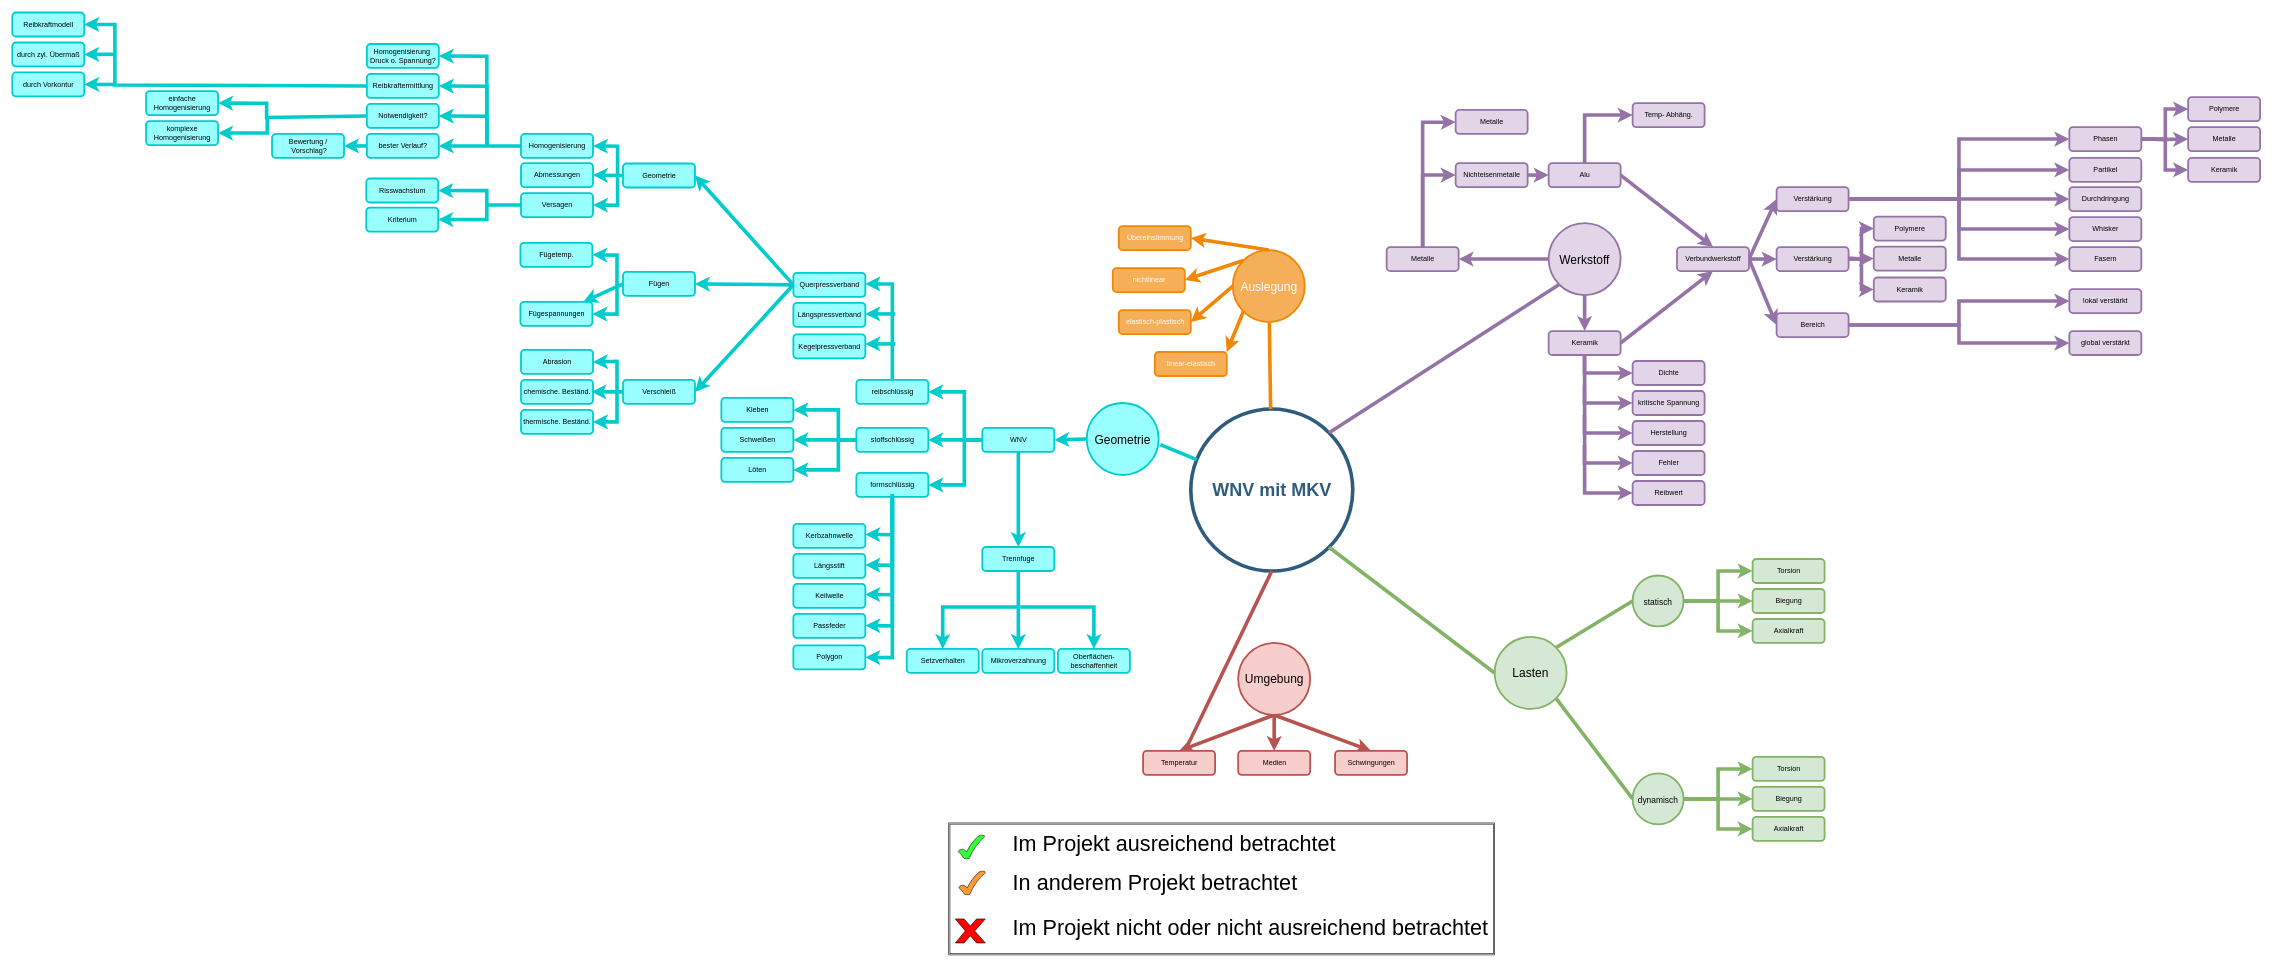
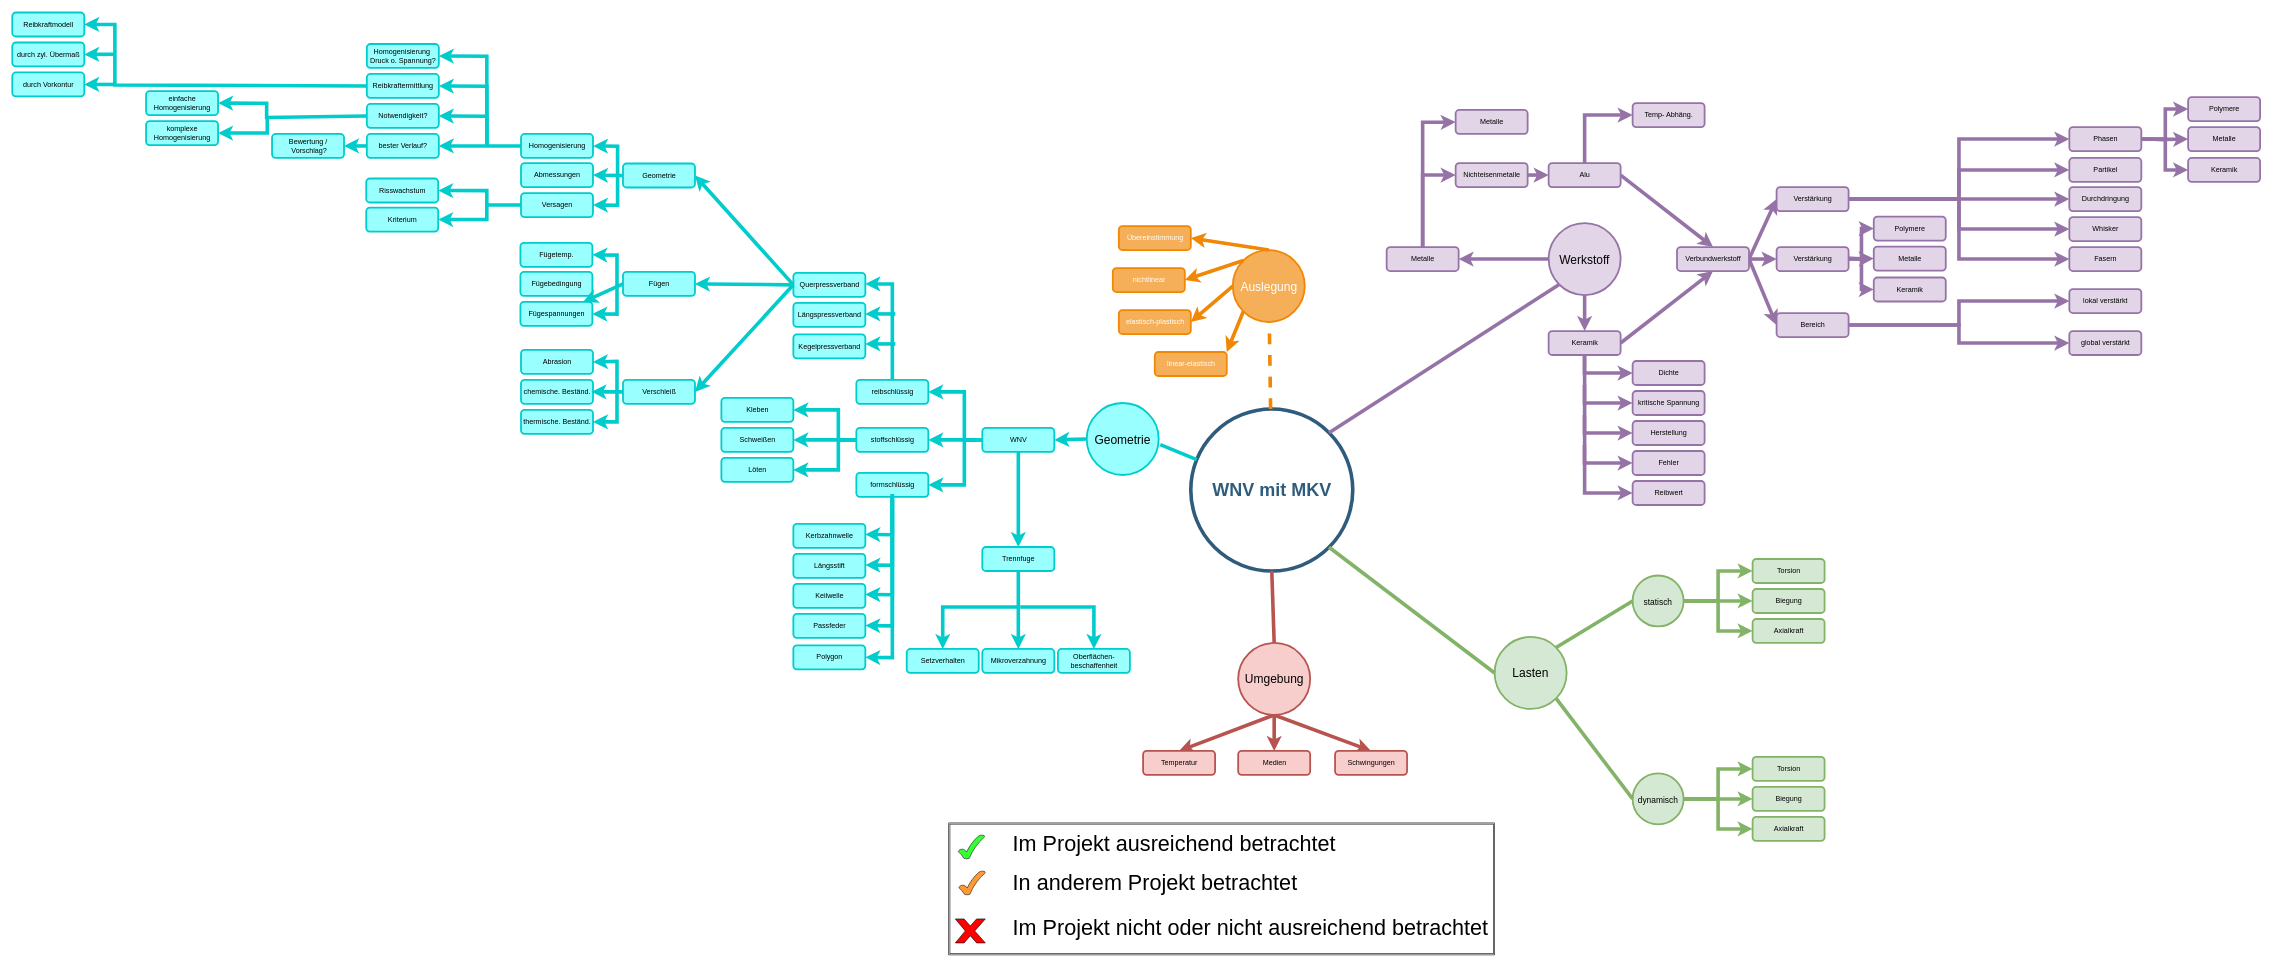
none -> (557, 284)
(1270, 371) -> (1270, 371)
(1231, 657) -> (1273, 607)
